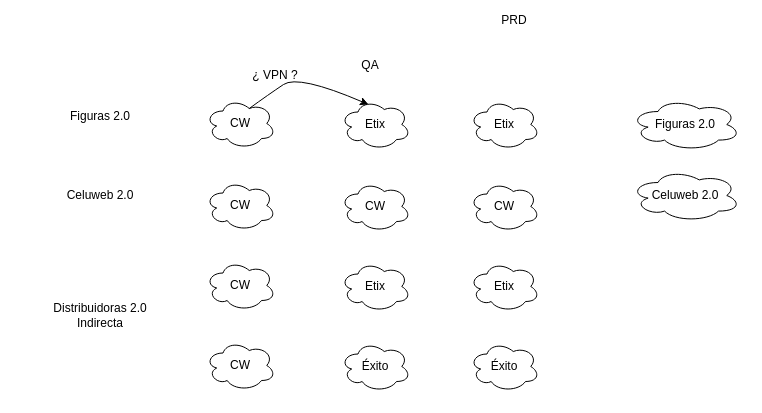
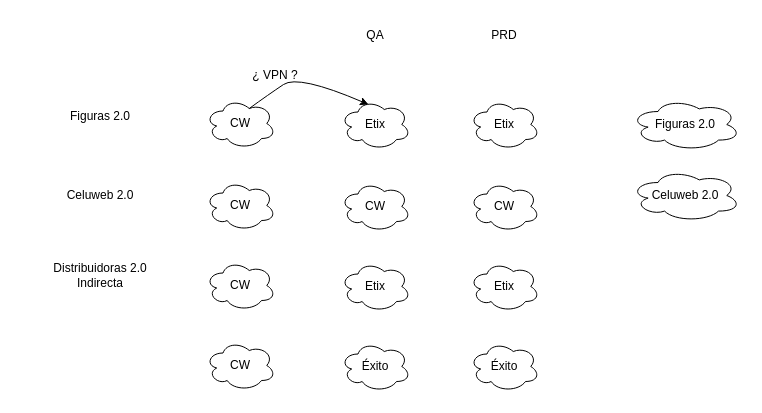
(515, 21) -> (505, 36)
(371, 66) -> (376, 36)
(101, 316) -> (101, 276)
